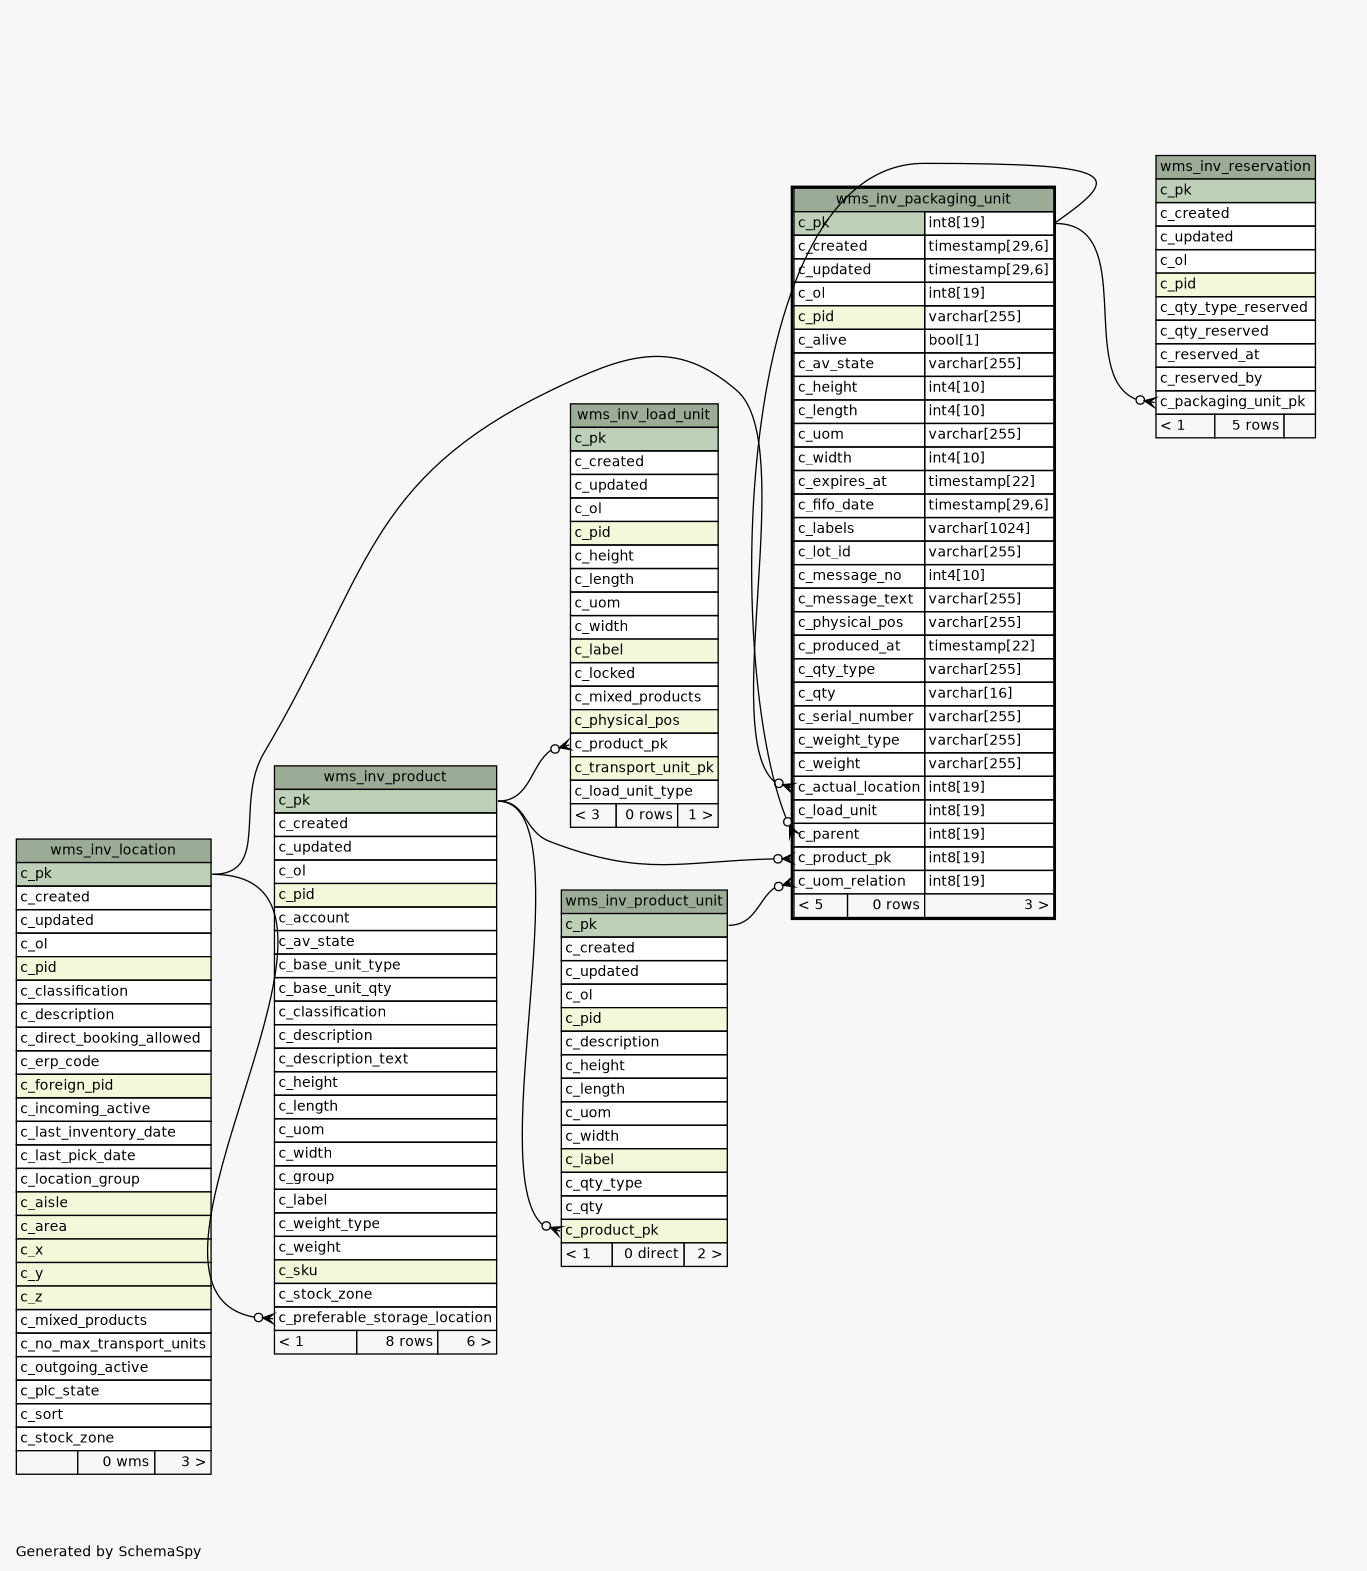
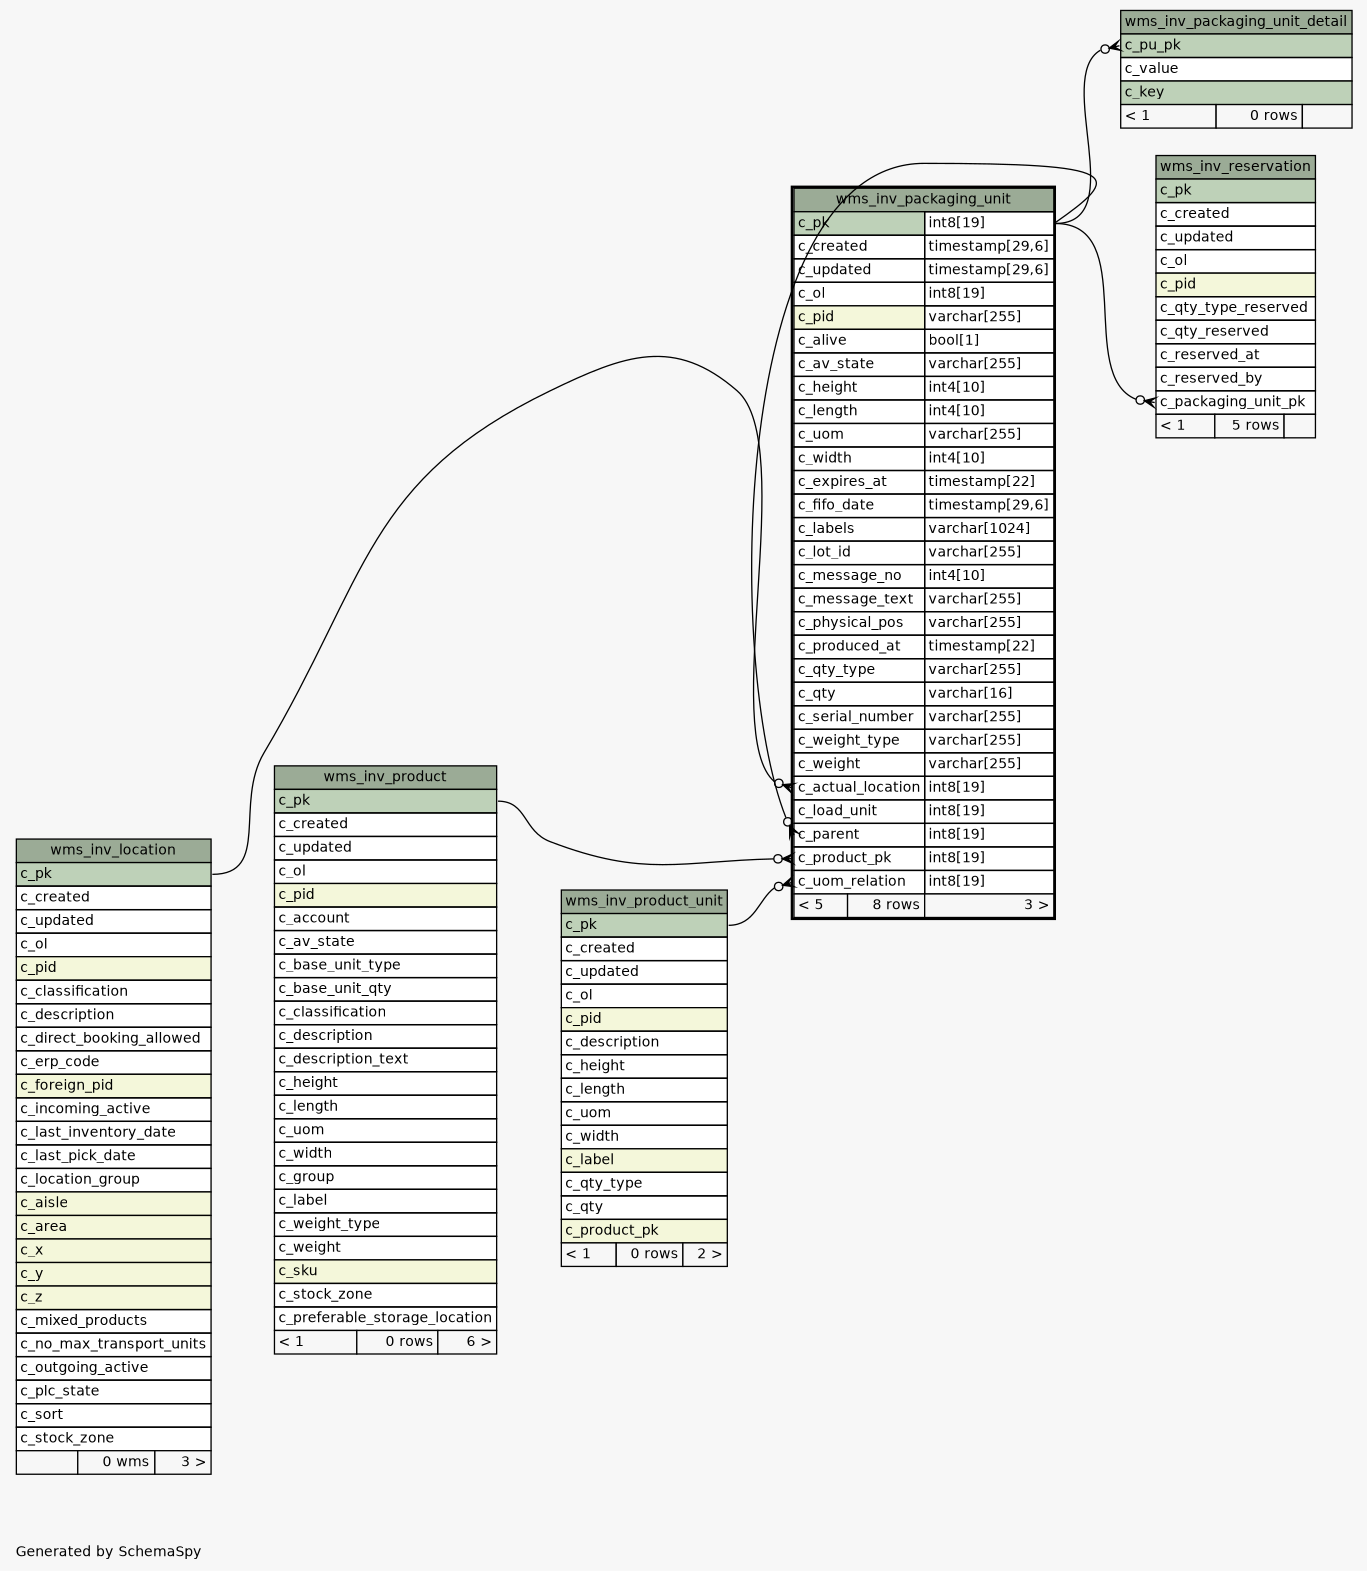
none -> (1236, 69)
(644, 616) -> none
(897, 905) -> (897, 905)
(530, 1007) -> none
(246, 1087) -> none
(652, 1254) -> (655, 1254)
(410, 1342) -> (410, 1342)
